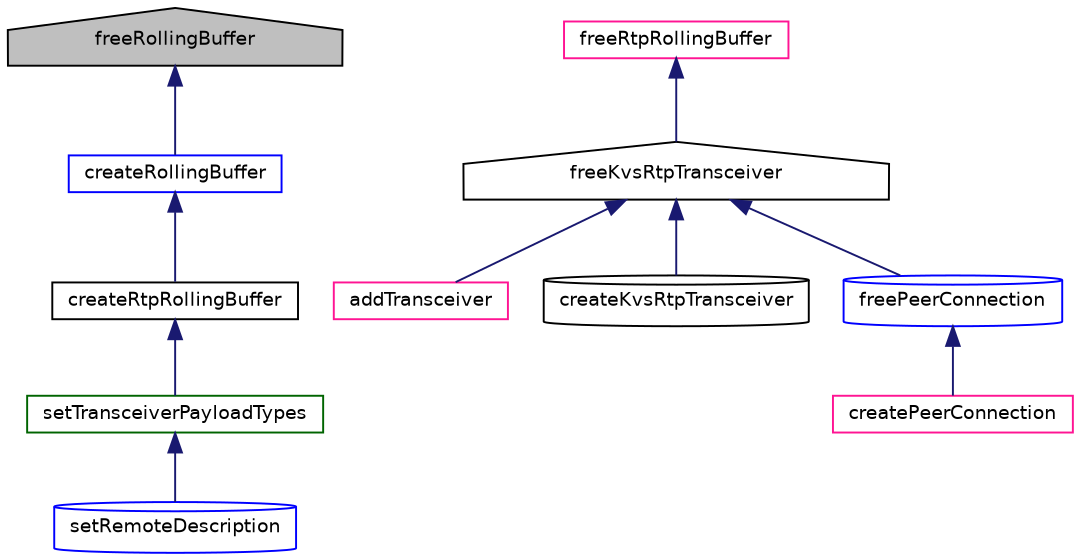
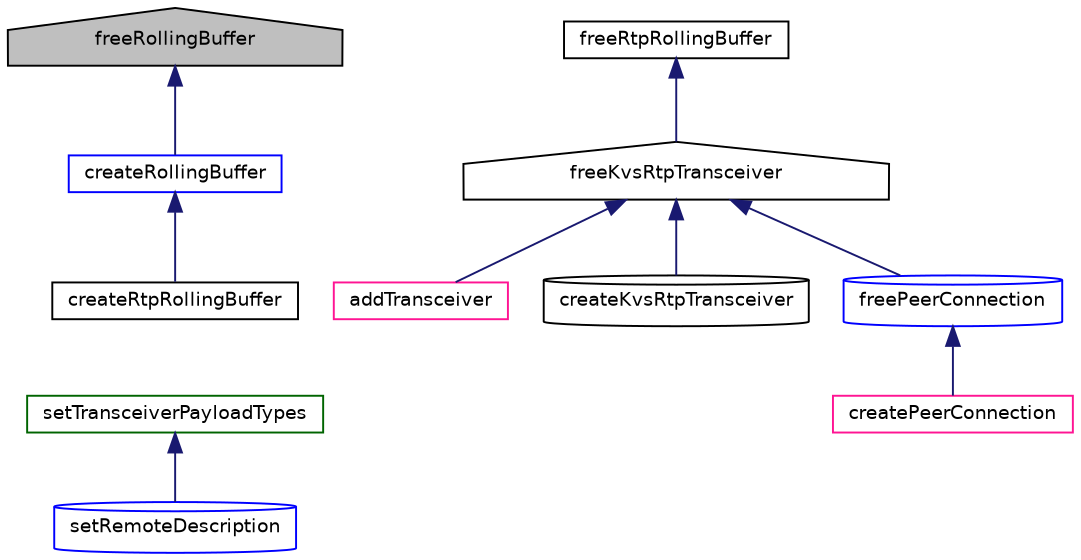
(676, 40) -> (676, 40)
(175, 367) -> none
